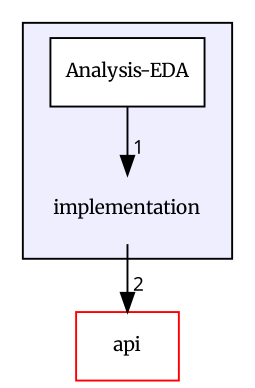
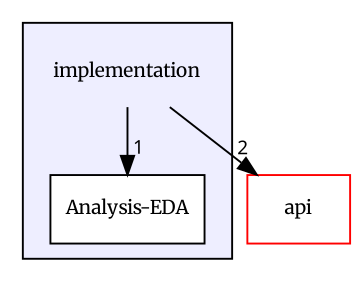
(127, 131) -> (127, 131)
